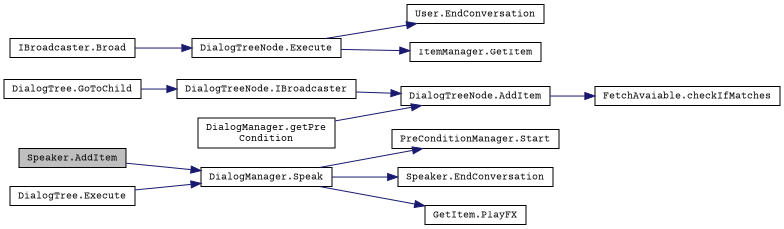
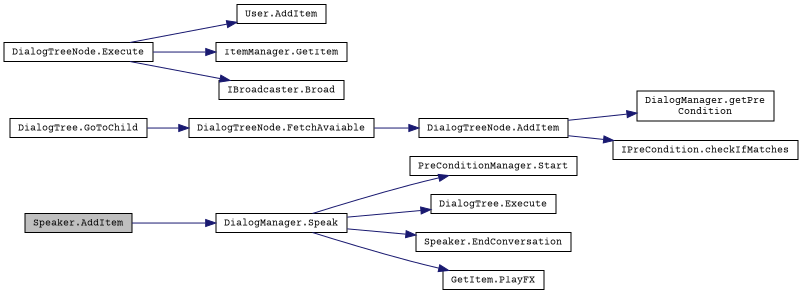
(476, 14) -> (282, 14)
(158, 48) -> (175, 70)
(266, 89) -> (282, 128)
(688, 96) -> (706, 150)
(373, 114) -> (597, 117)
(163, 187) -> (384, 214)
